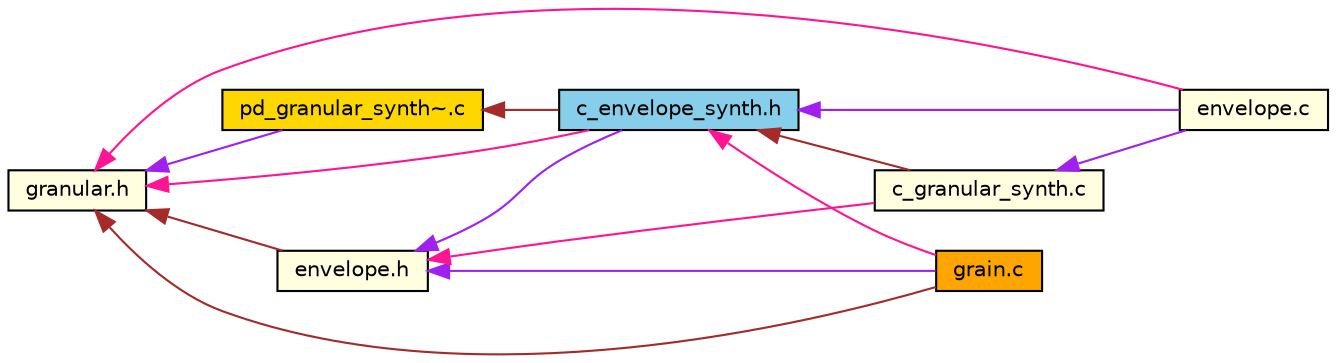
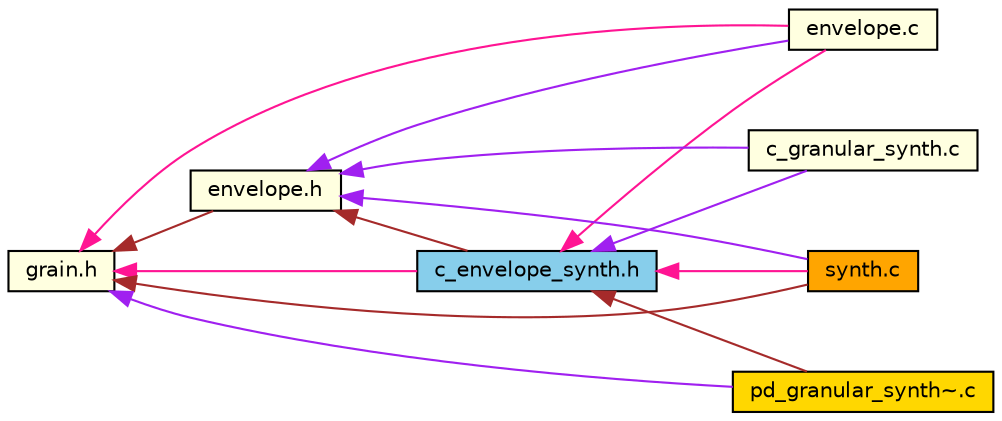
(531, 110) -> (710, 335)
(1000, 110) -> (703, 132)
(1132, 147) -> (554, 87)
(845, 153) -> (710, 207)
(528, 185) -> (412, 234)
(77, 190) -> (61, 271)
(662, 228) -> (555, 151)
(989, 271) -> (863, 271)
